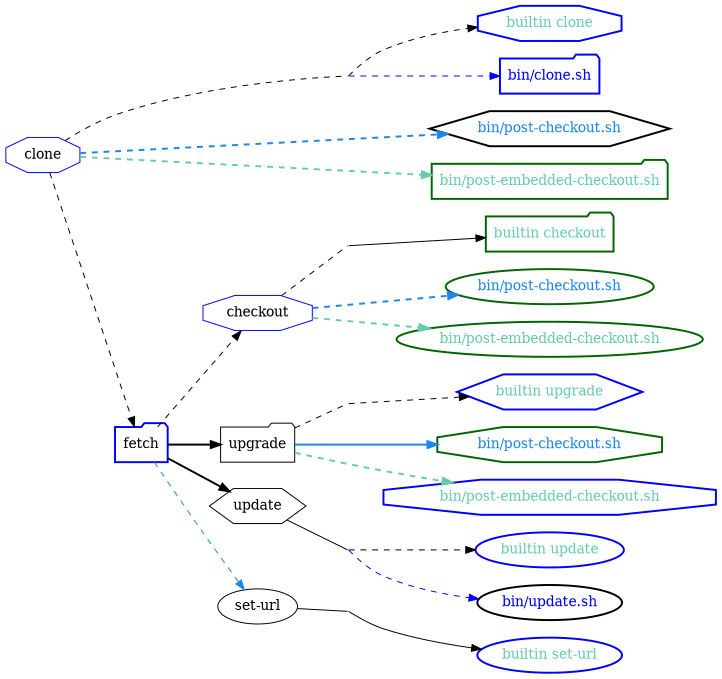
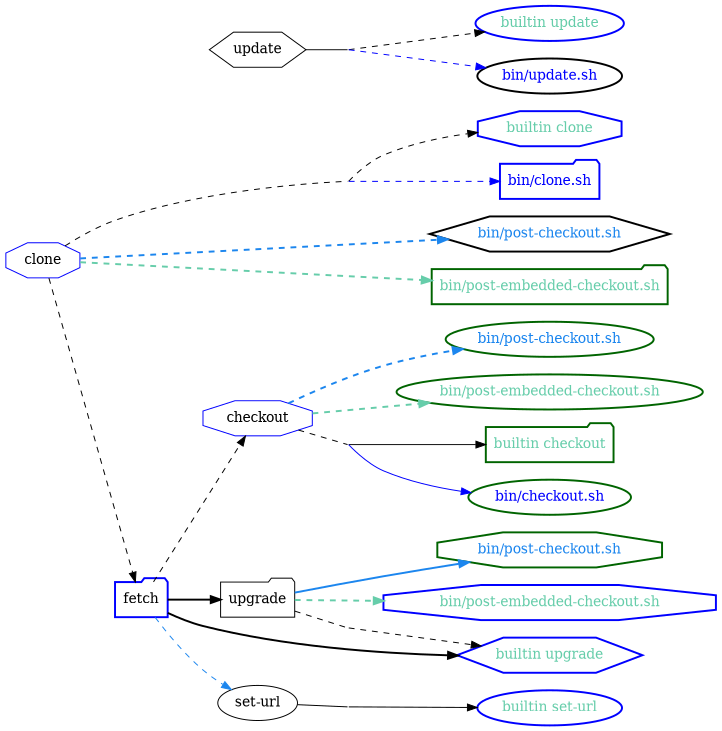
(194, 472) -> (306, 645)
none -> (550, 497)
